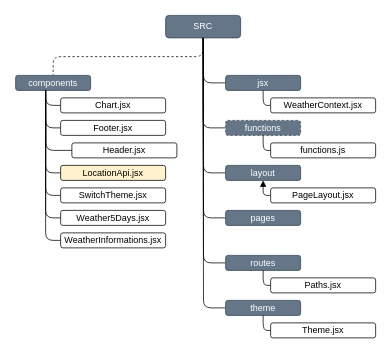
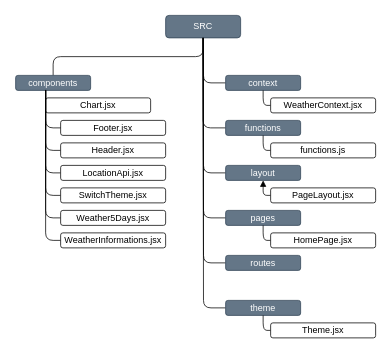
(119, 57) -> (119, 57)
(263, 83) -> (263, 83)
(113, 105) -> (98, 105)
(263, 128) -> (263, 128)
(124, 150) -> (113, 150)
(113, 173) -> (113, 173)
none -> (263, 237)
none -> (323, 240)
(263, 282) -> none
(323, 285) -> none
